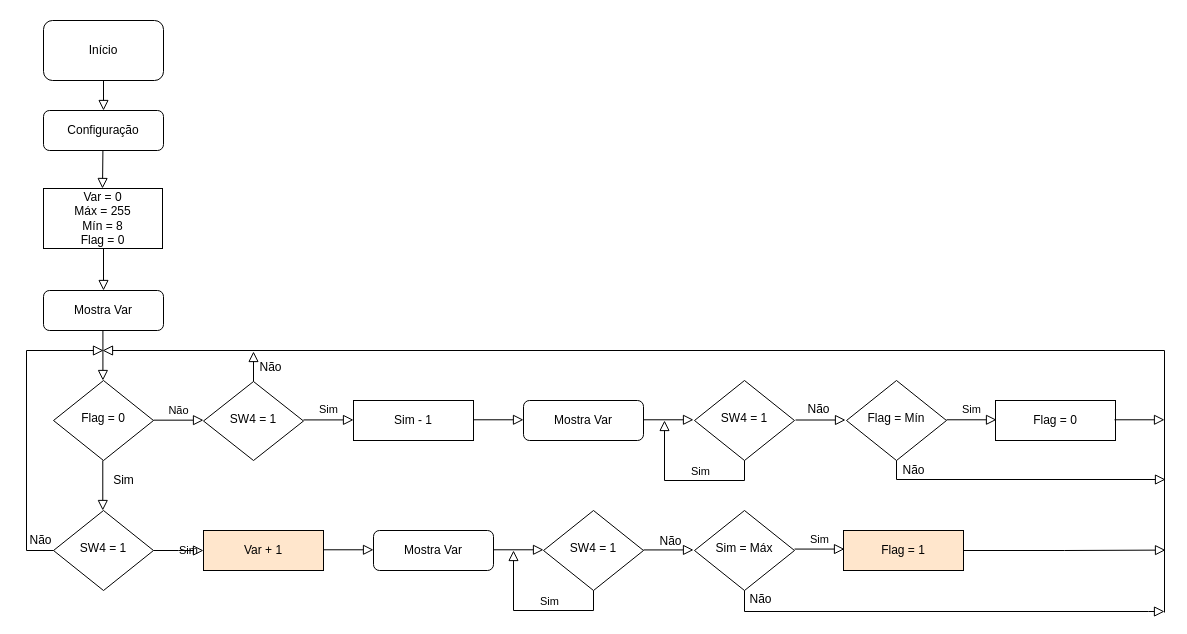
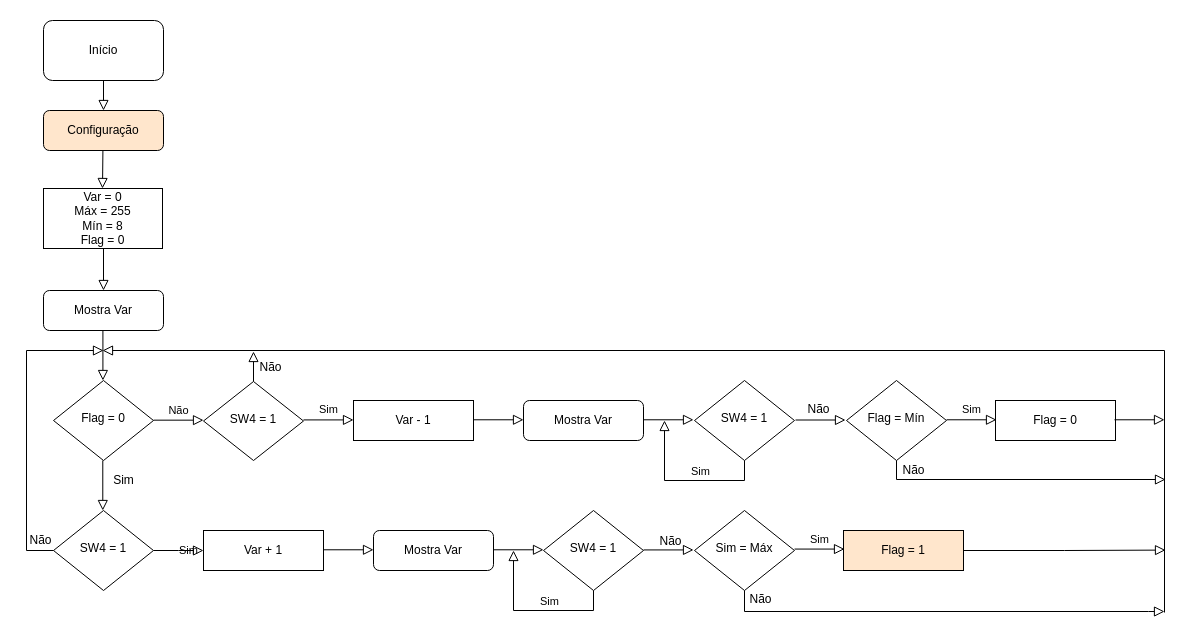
(104, 131) -> (104, 131)
(414, 421) -> (414, 421)
(264, 551) -> (264, 551)
